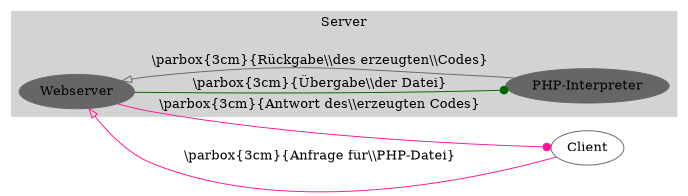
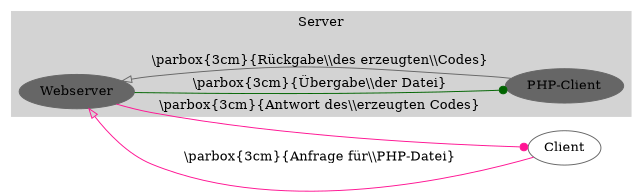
(587, 86) -> (565, 86)
